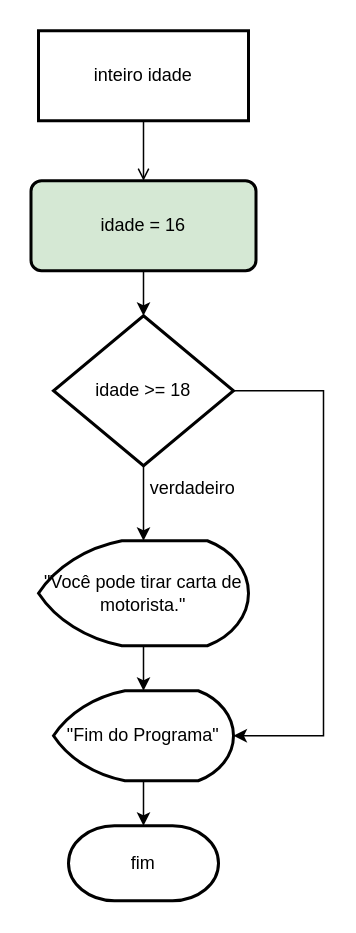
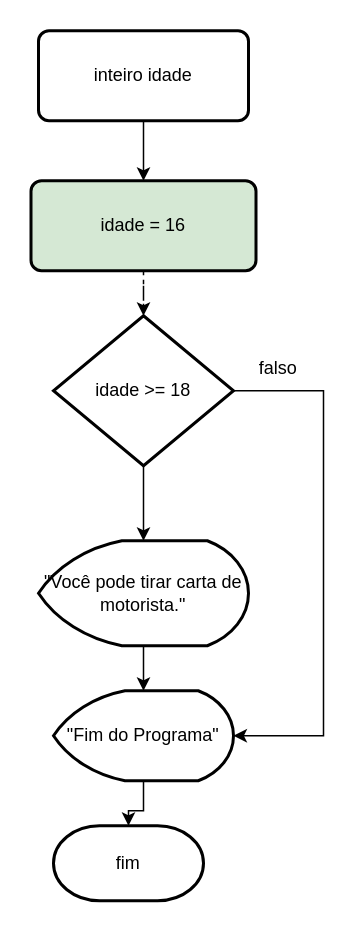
(143, 76) -> (143, 76)
(143, 171) -> (143, 169)
(143, 280) -> (143, 280)
none -> (278, 368)
(193, 488) -> none
(143, 863) -> (128, 863)
